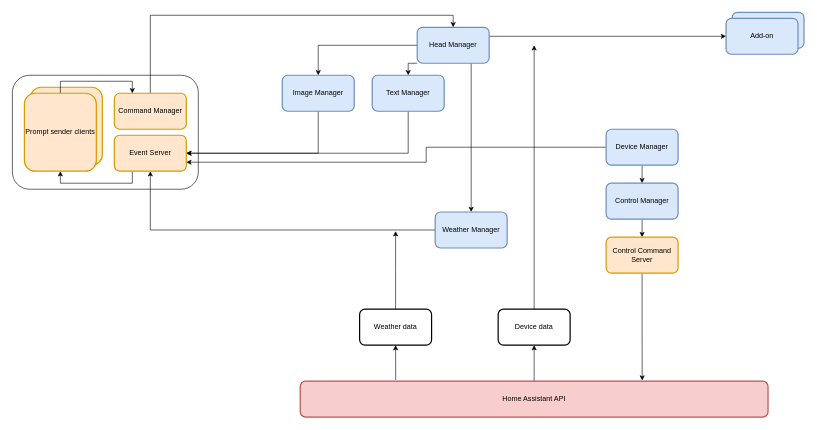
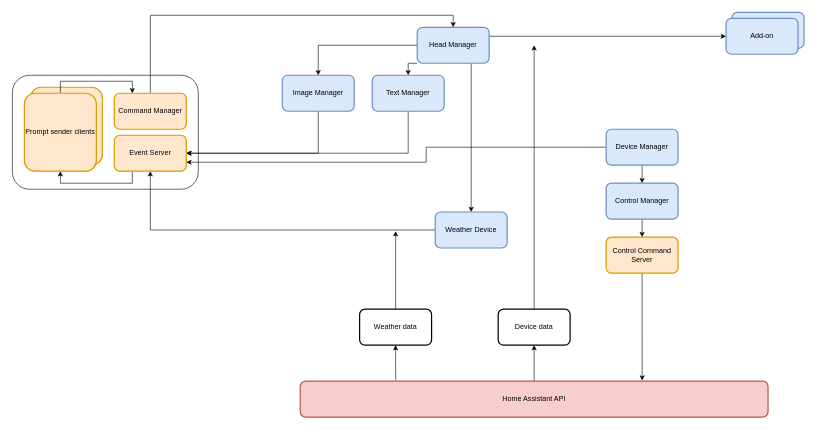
(471, 230) -> (471, 230)
